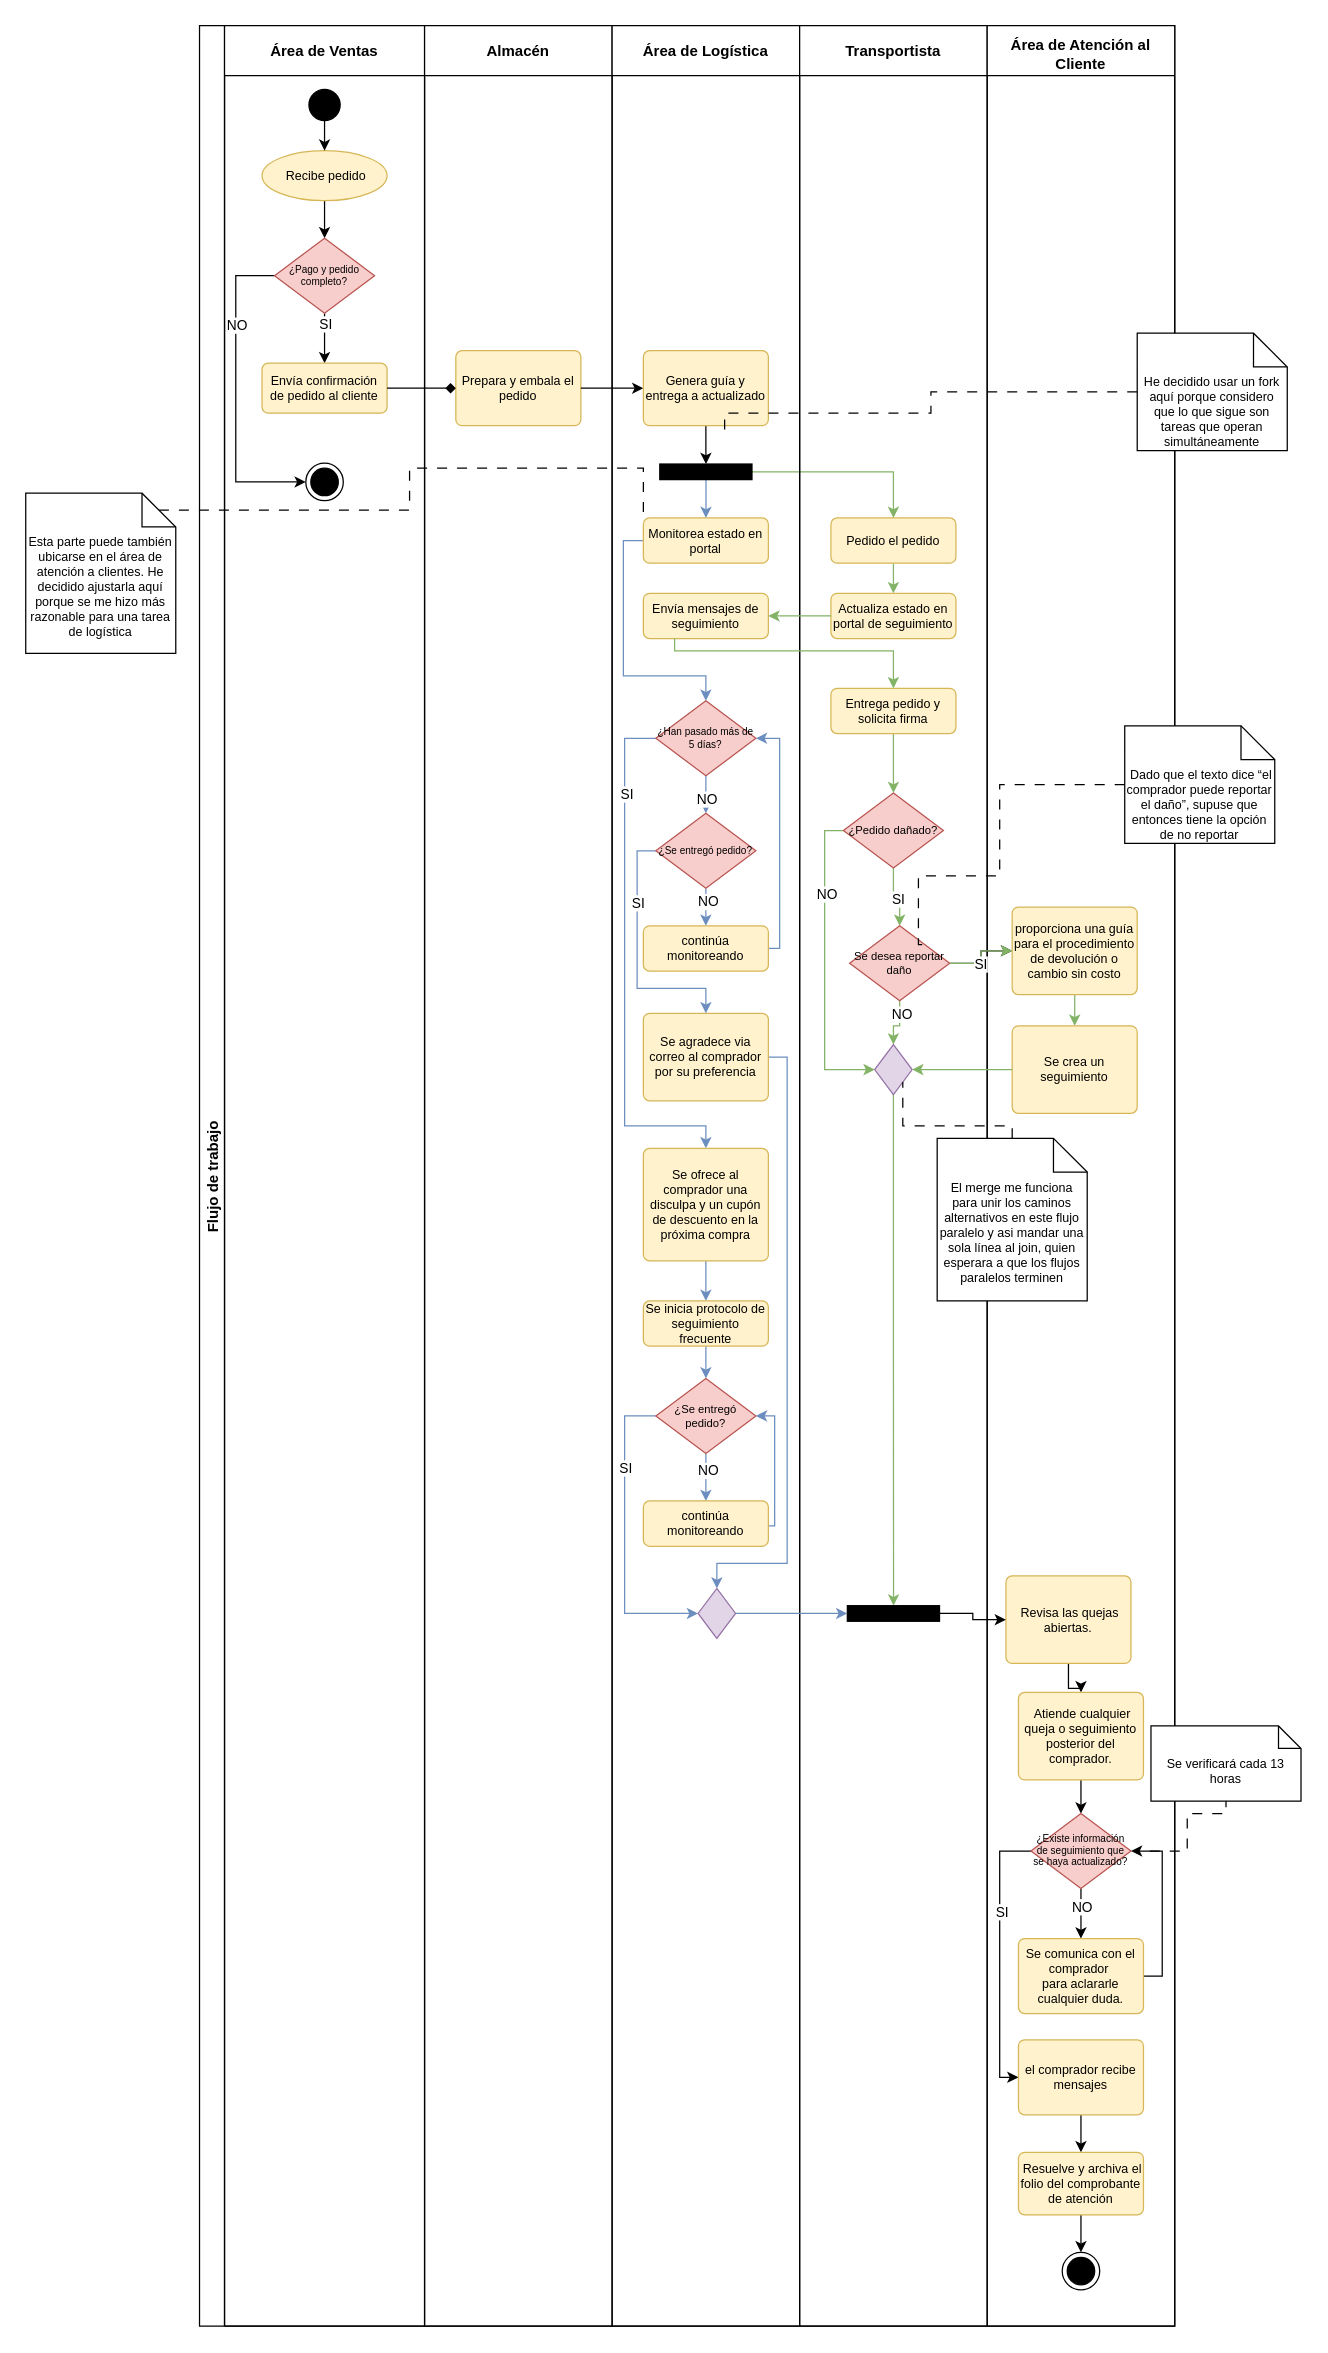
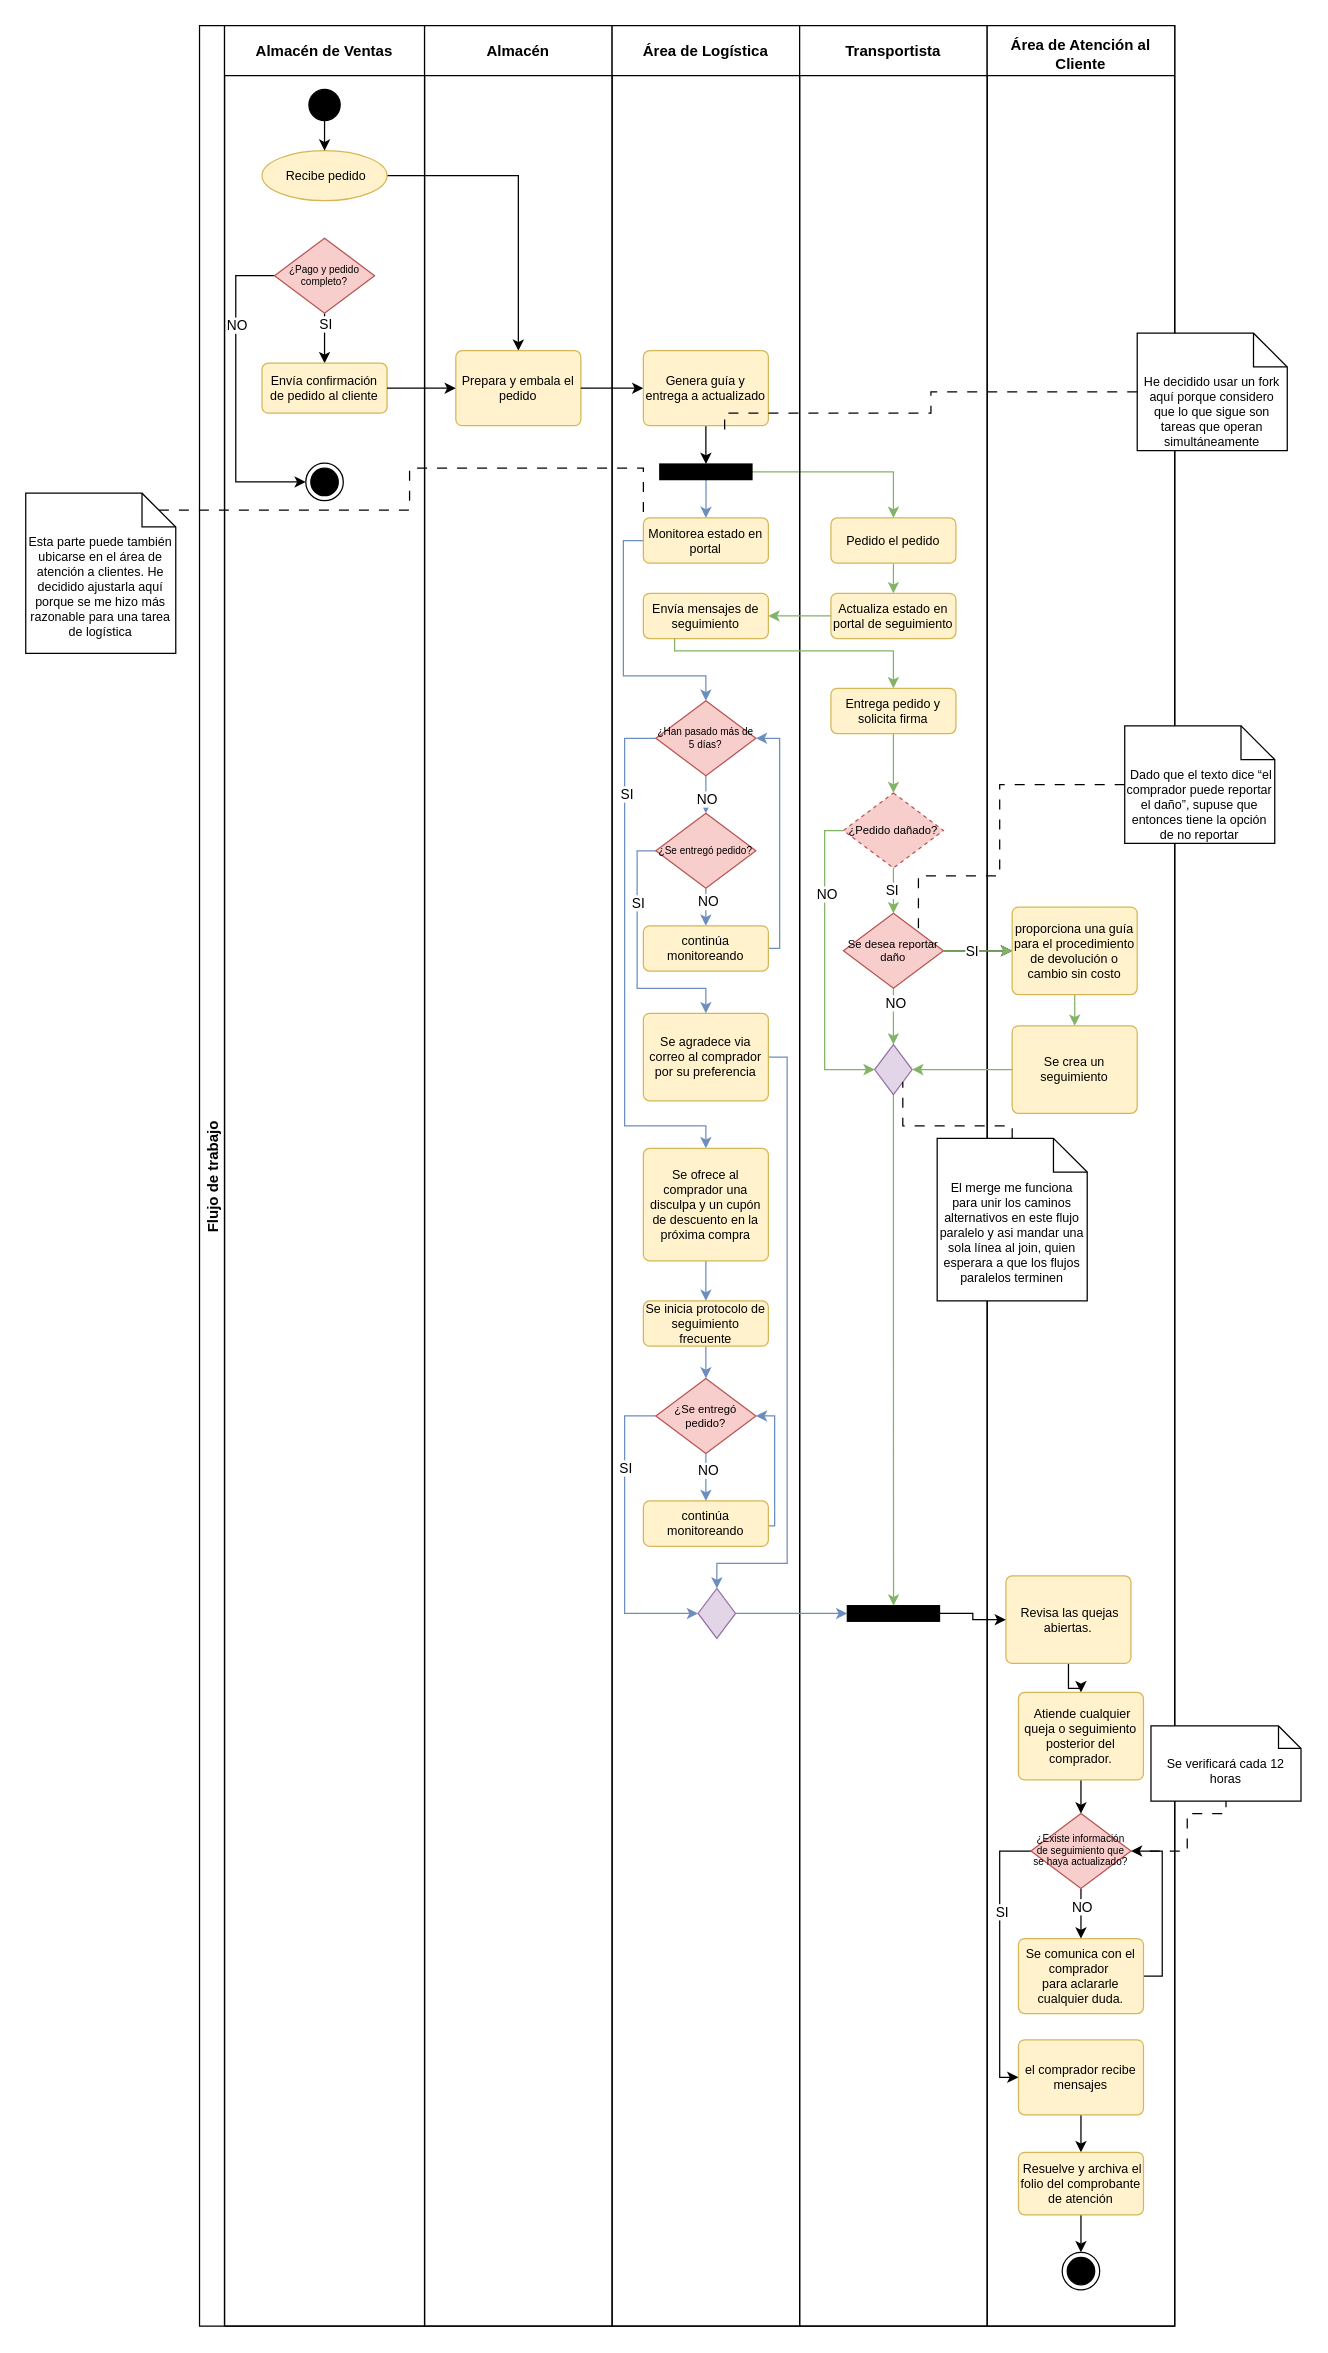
(324, 51) -> (324, 51)
(324, 224) -> (518, 194)
(445, 388) -> (446, 388)
(893, 830) -> (893, 830)
(899, 963) -> (893, 951)
(1226, 1772) -> (1226, 1772)
